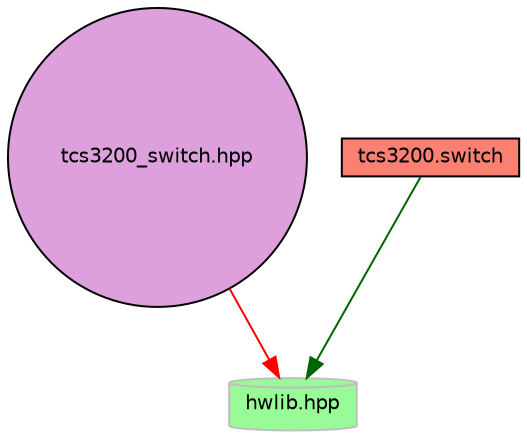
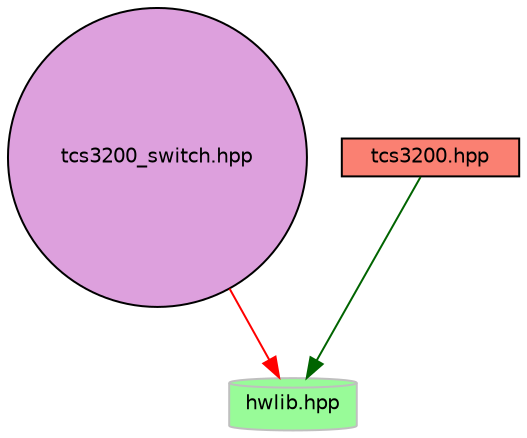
(430, 157) -> (430, 157)
